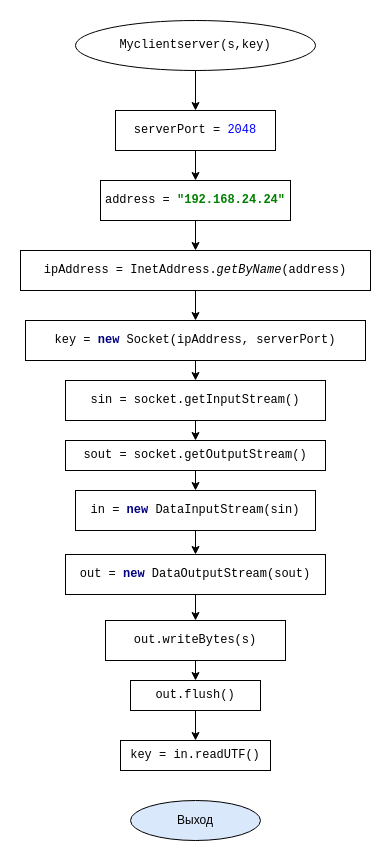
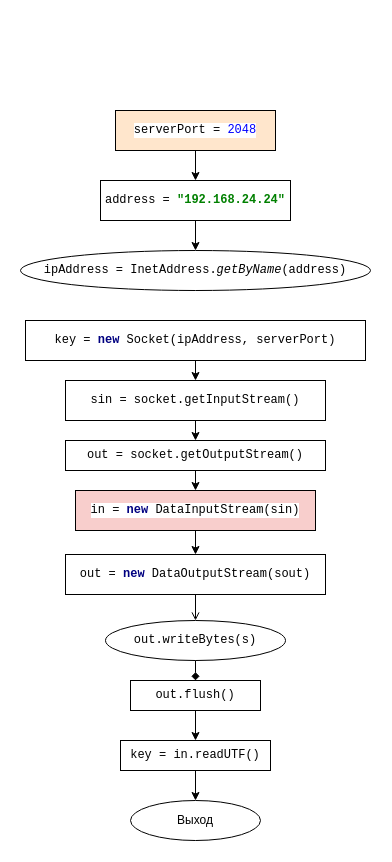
(196, 46) -> none
(196, 87) -> none
(196, 131) -> (196, 131)
(196, 271) -> (196, 271)
(196, 302) -> none
(196, 456) -> (196, 456)
(196, 511) -> (196, 511)
(196, 612) -> (196, 613)
(196, 641) -> (196, 641)
(196, 672) -> (196, 671)
none -> (196, 782)
(196, 821) -> (196, 821)
